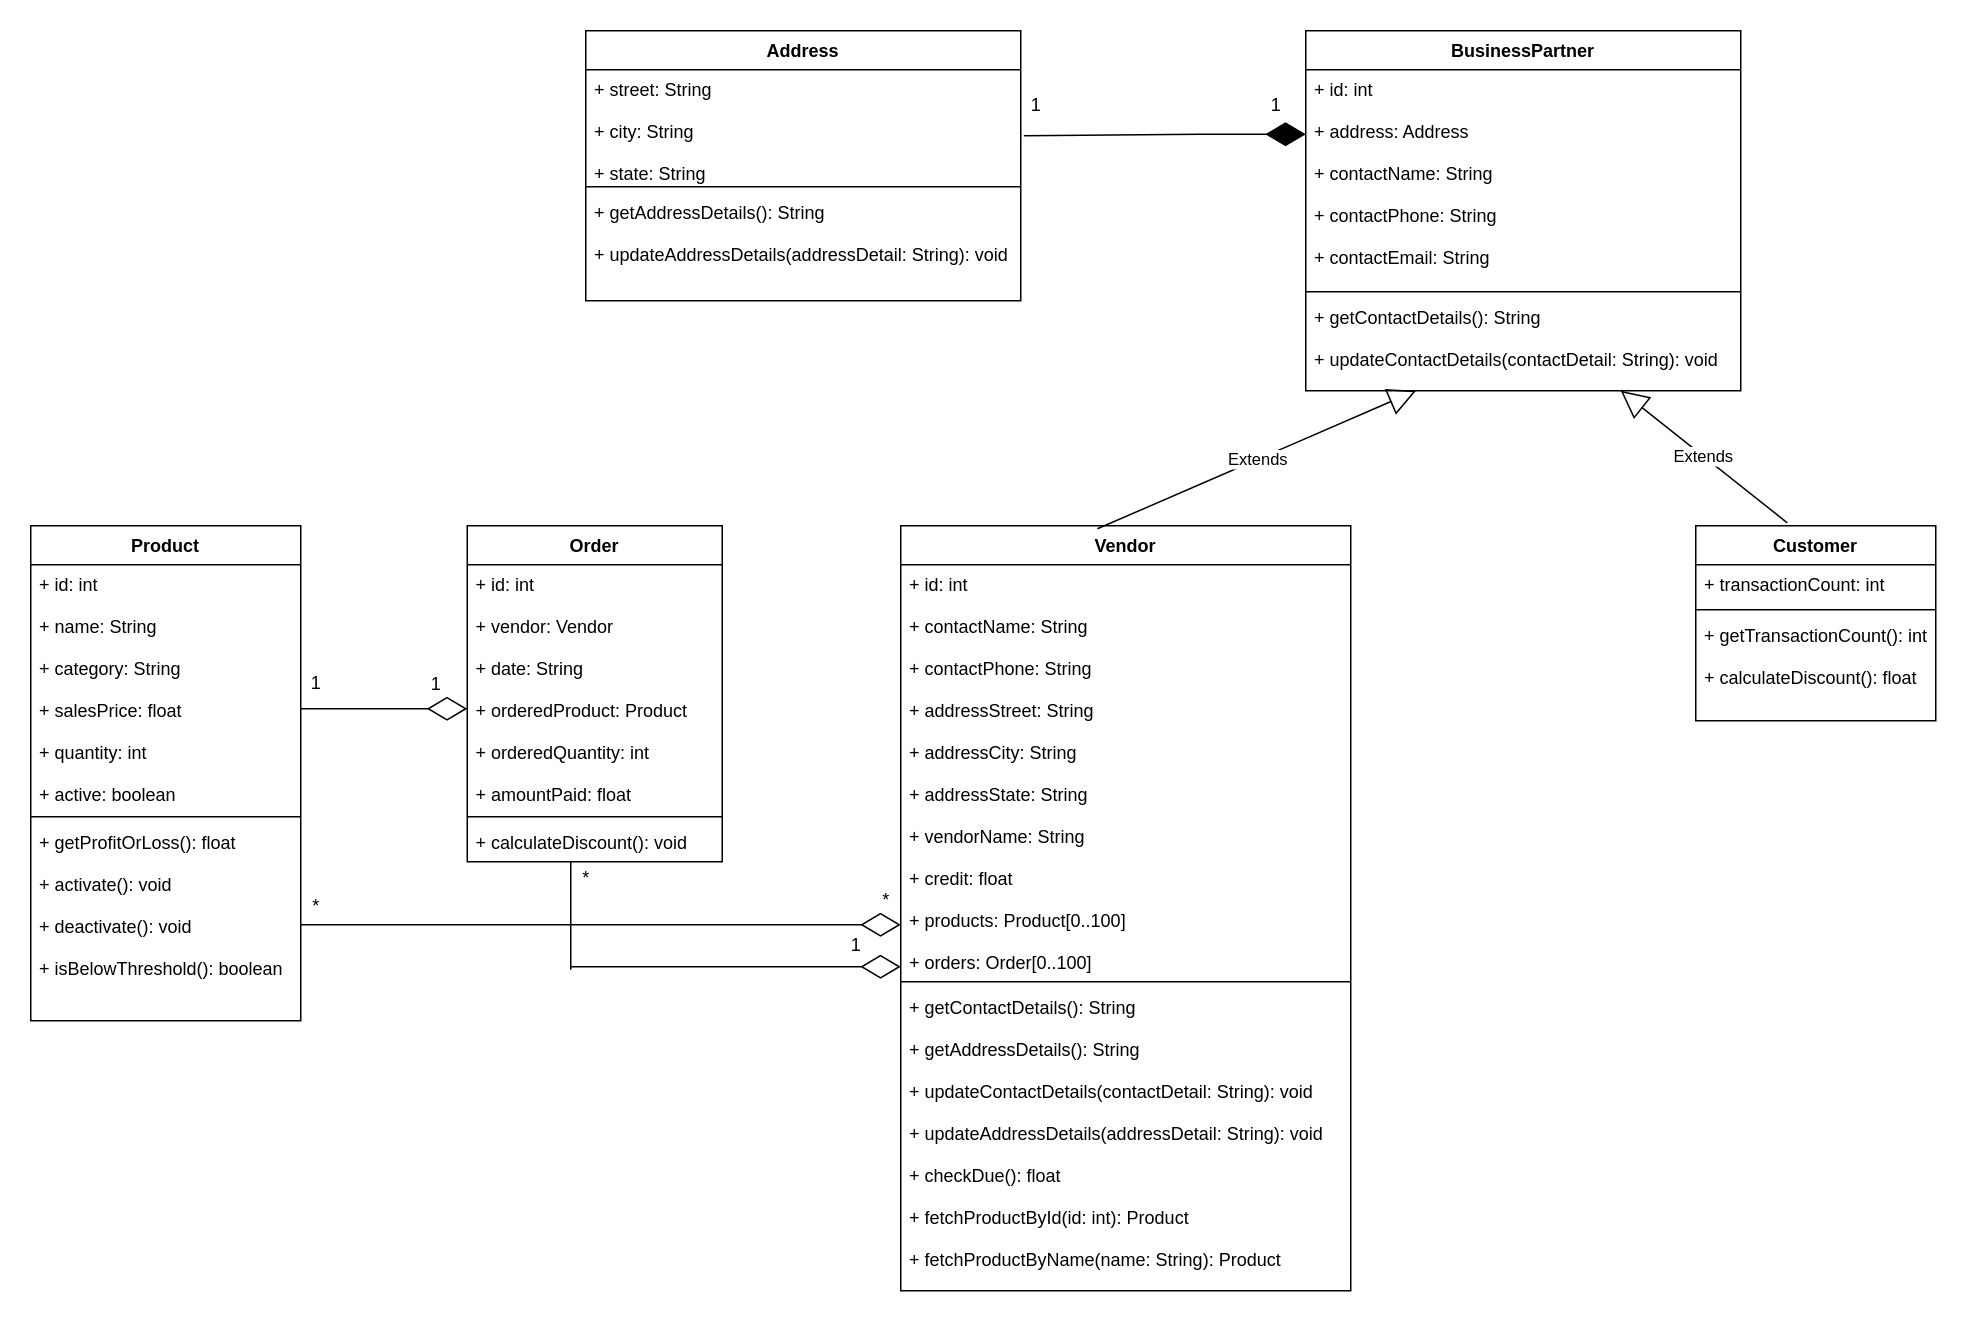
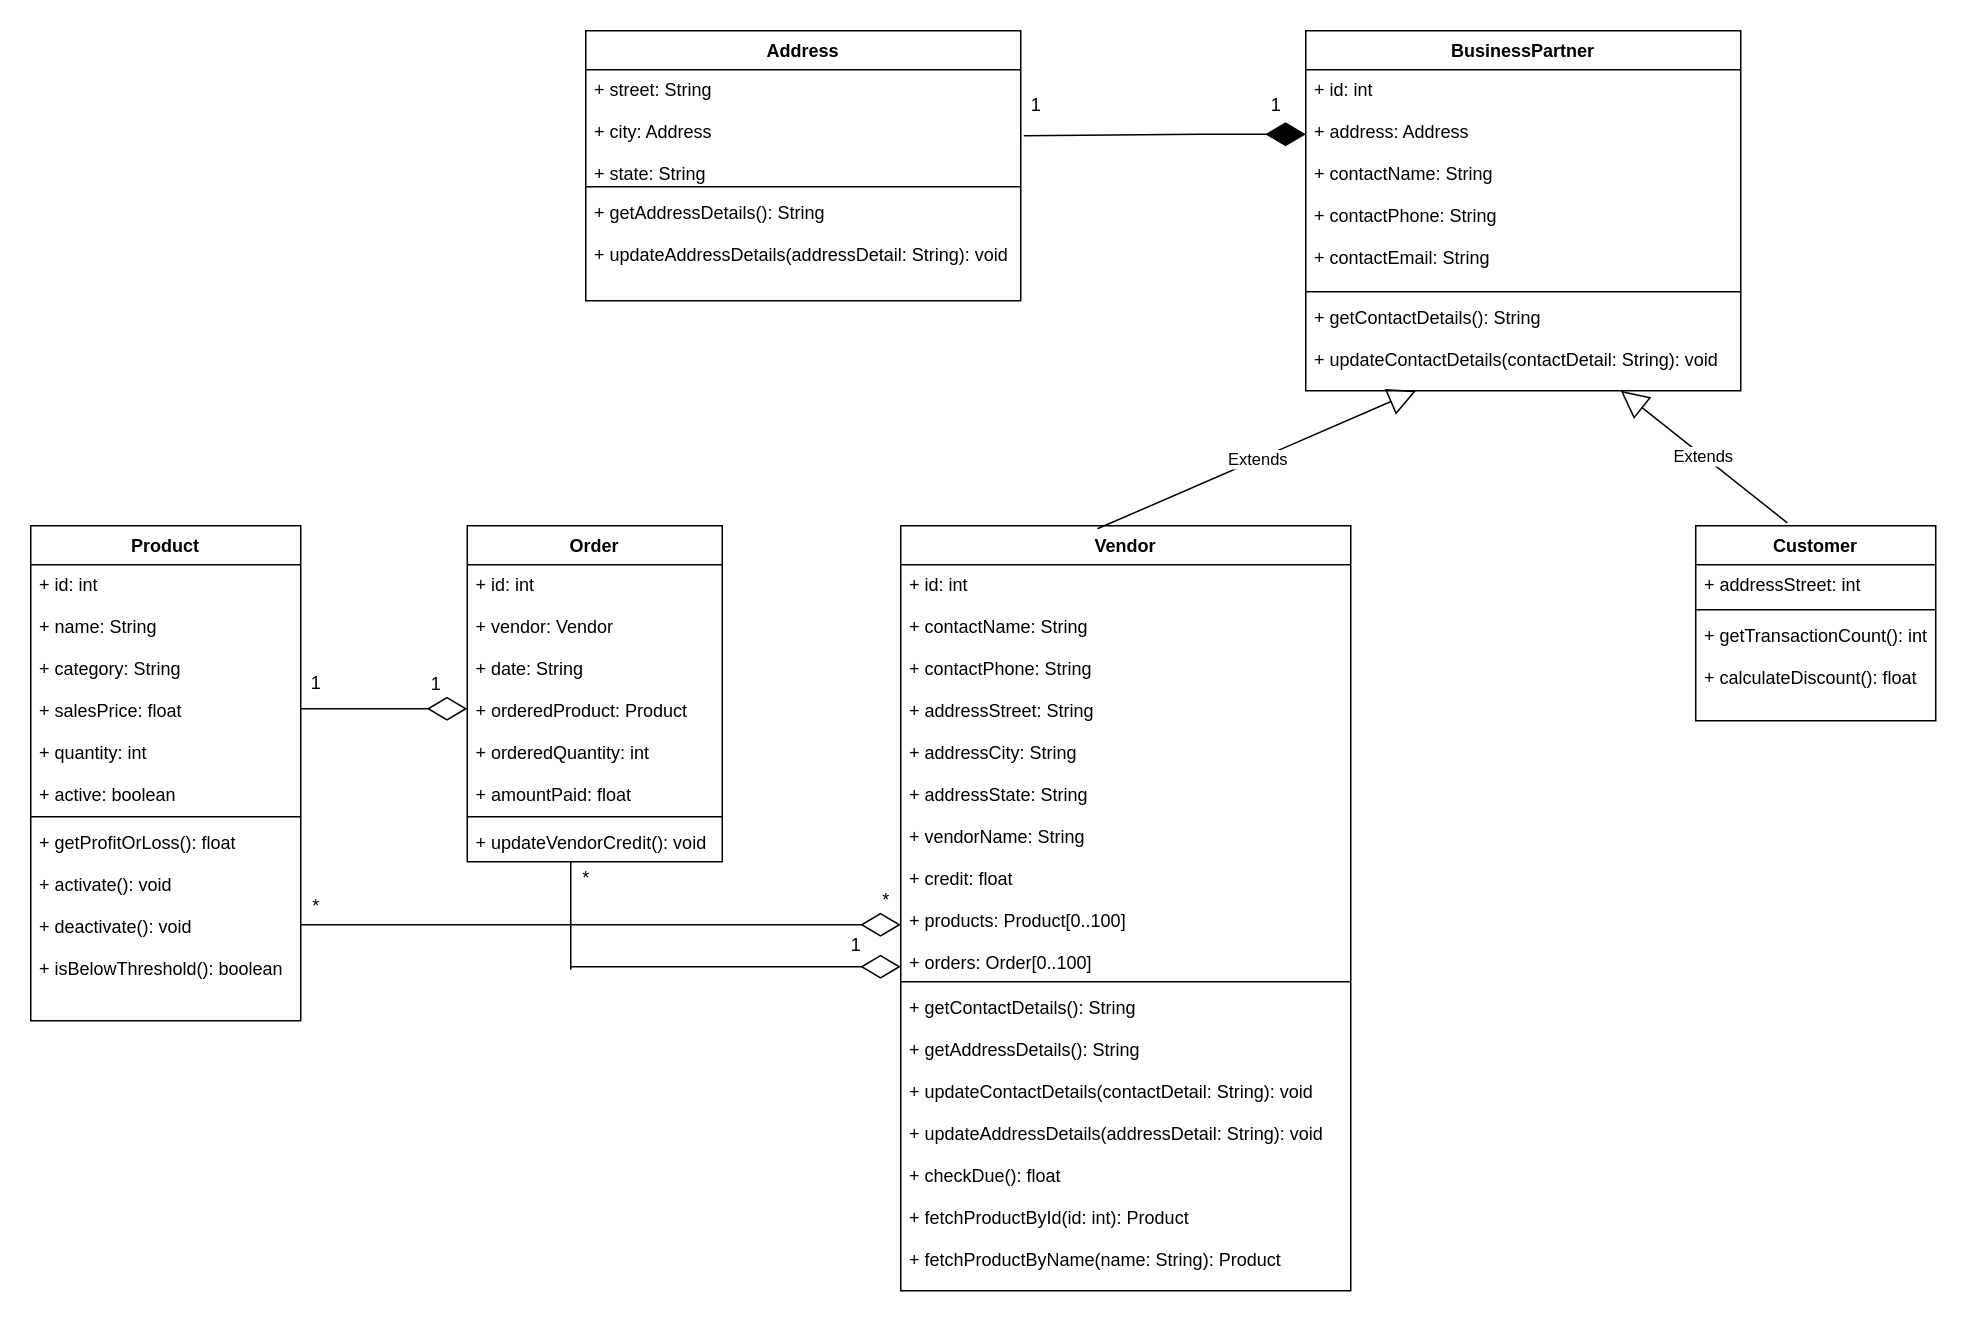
(665, 90) -> (665, 90)
(1808, 585) -> (1795, 585)
(595, 843) -> (605, 843)
